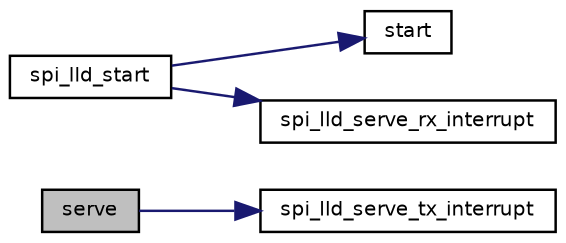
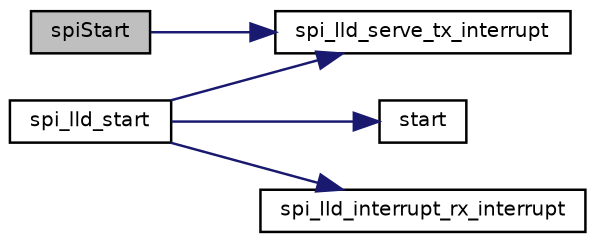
none -> (244, 80)
(408, 122) -> (423, 211)
(91, 211) -> (91, 32)
